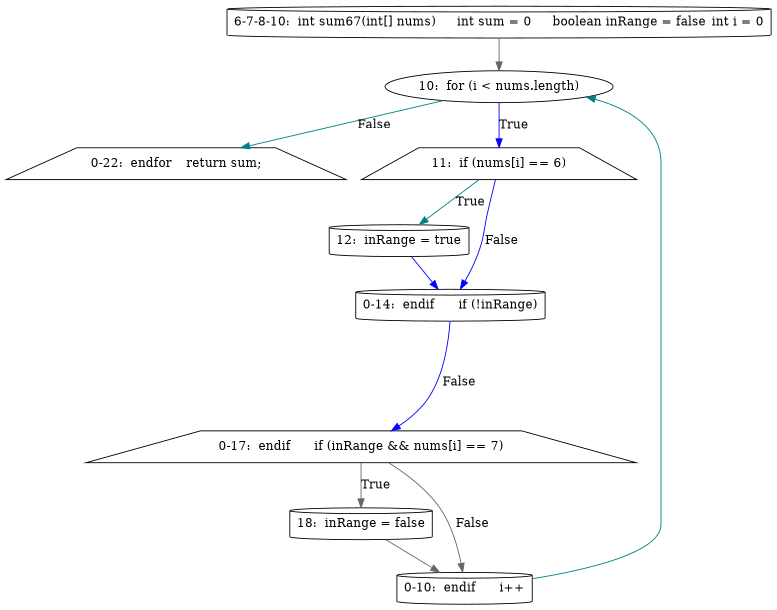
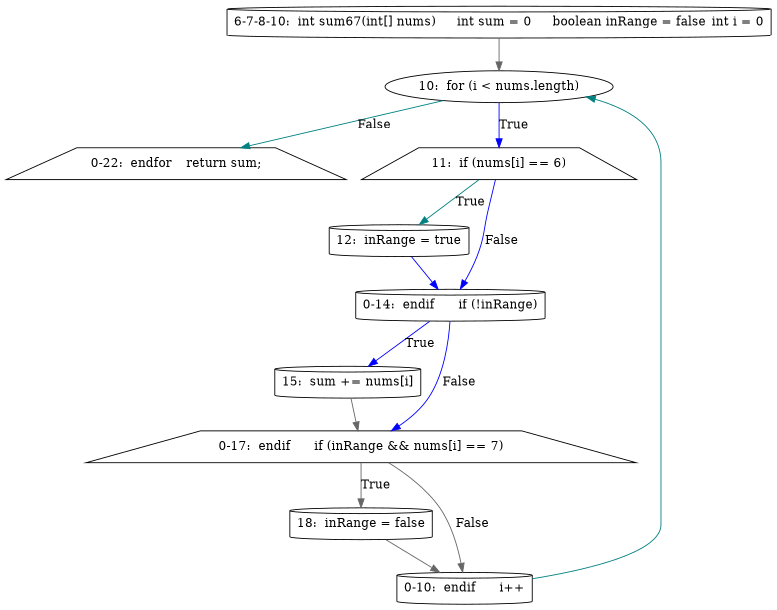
none -> (348, 382)
